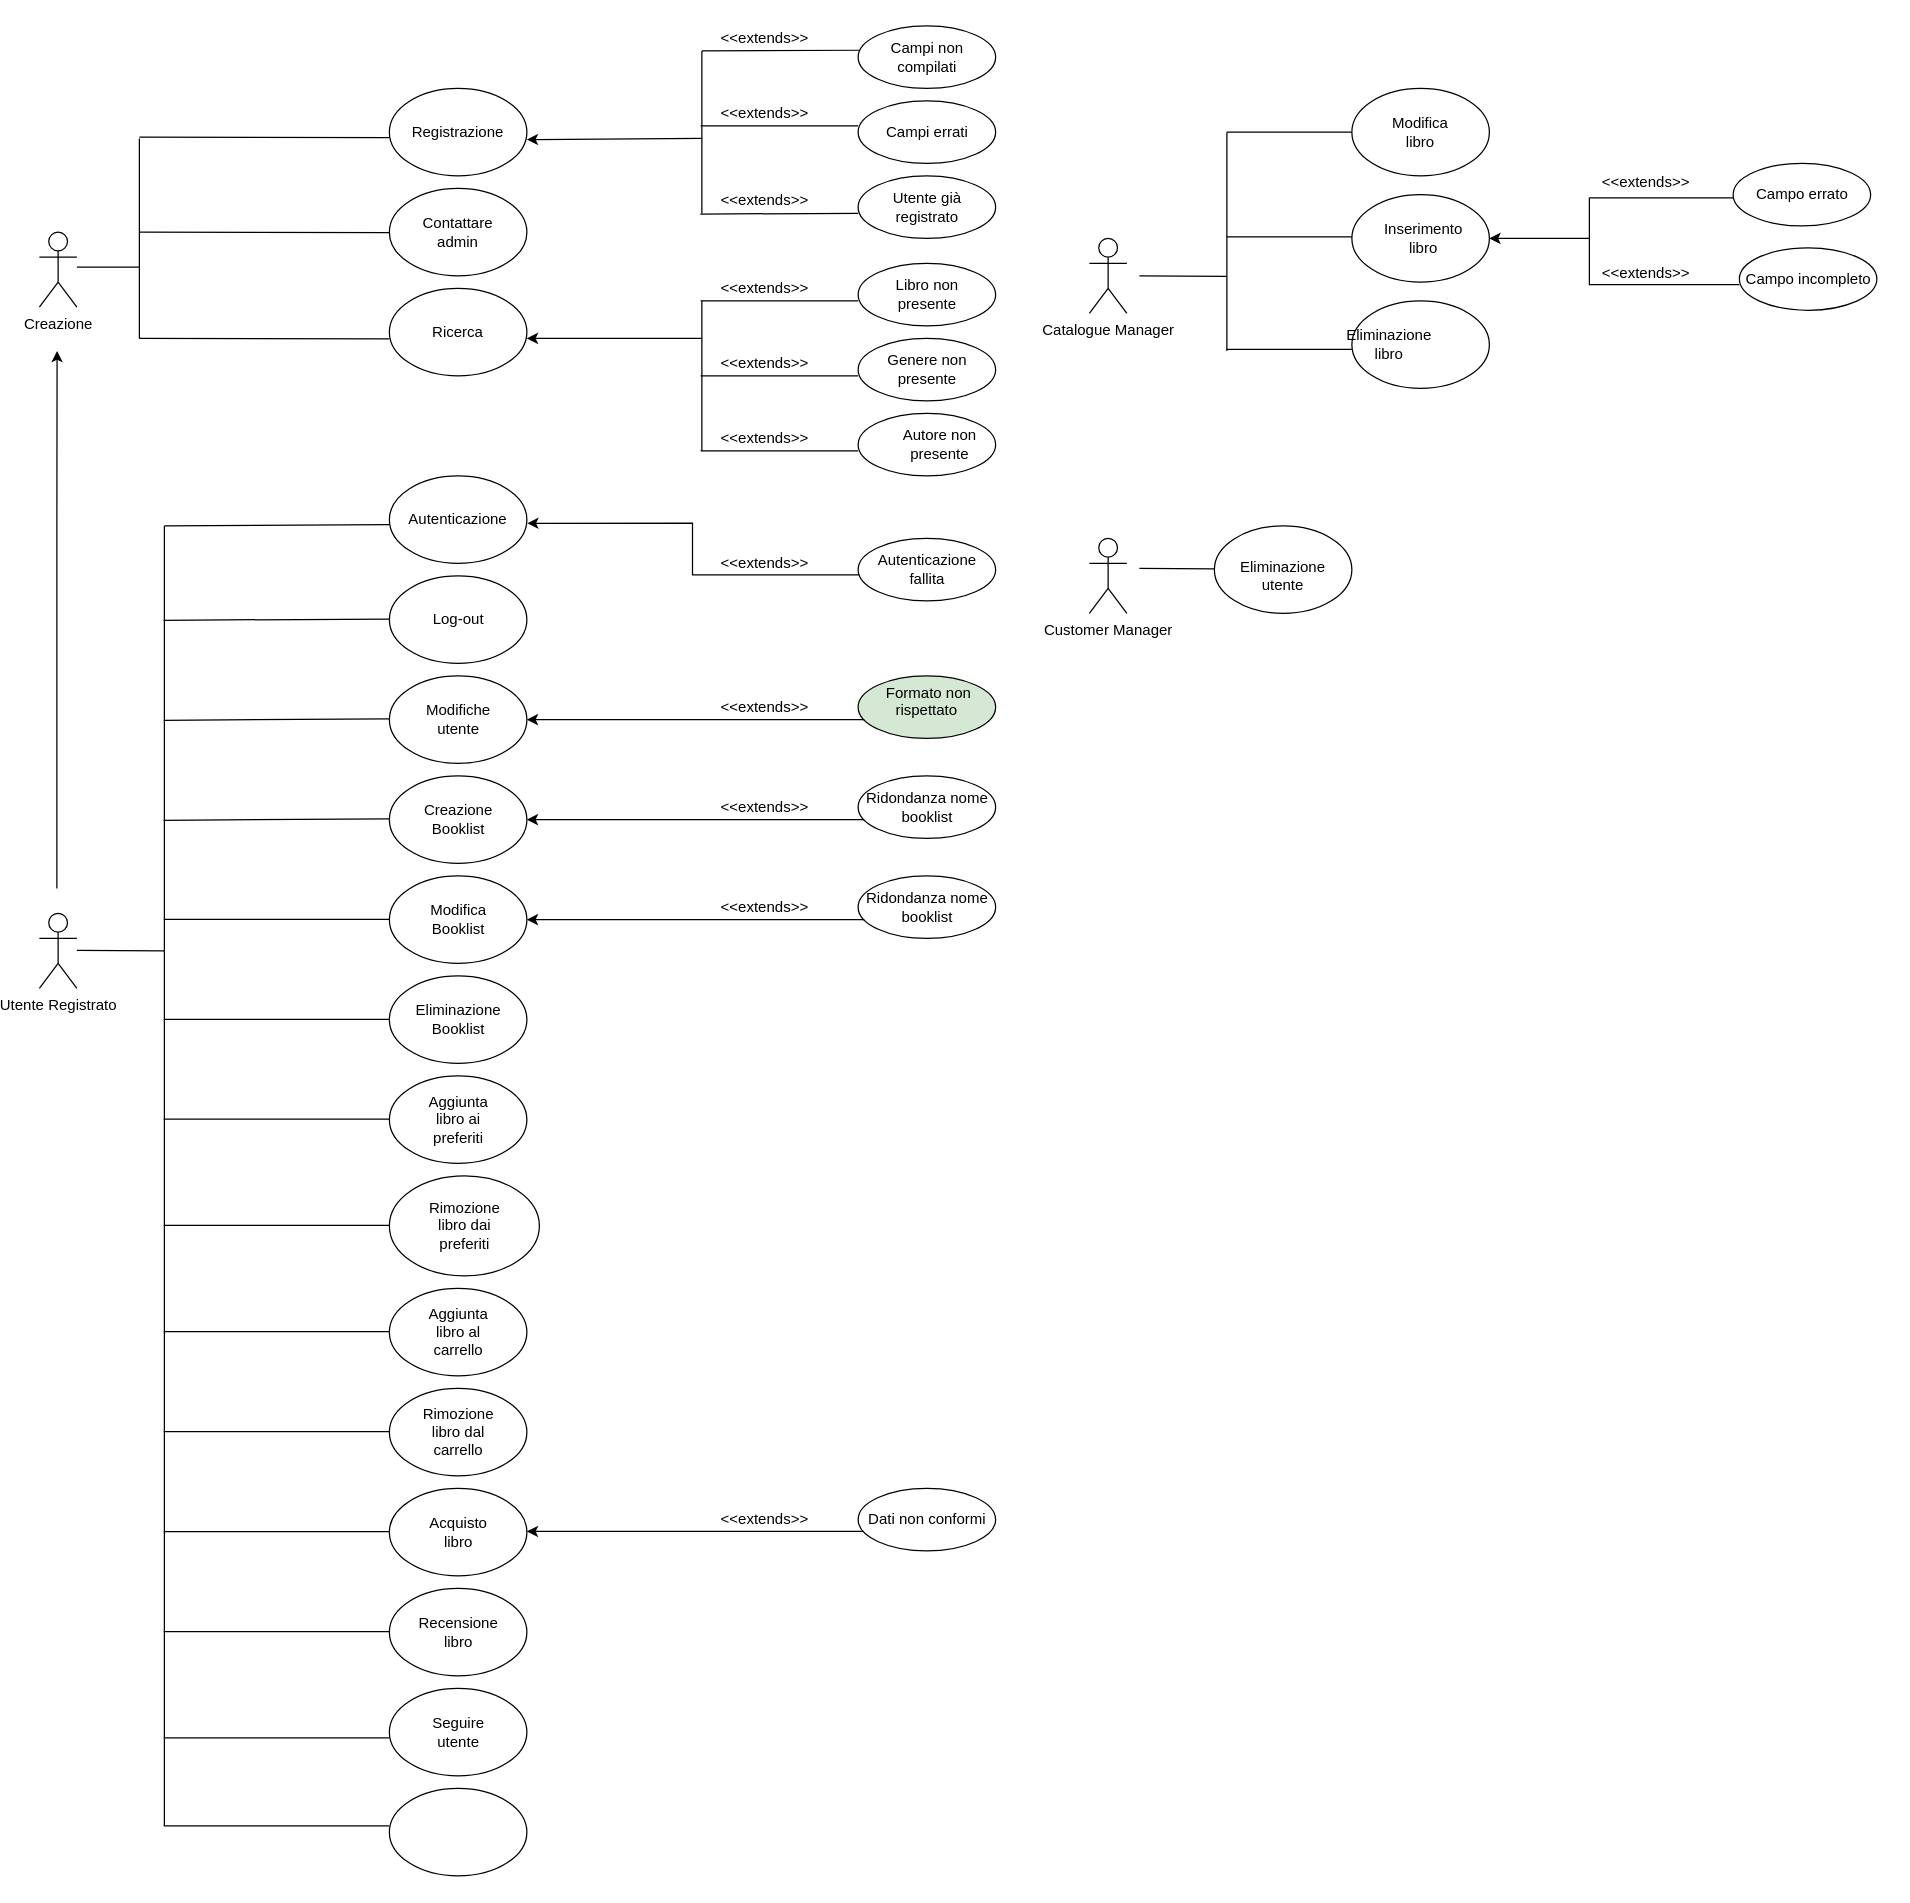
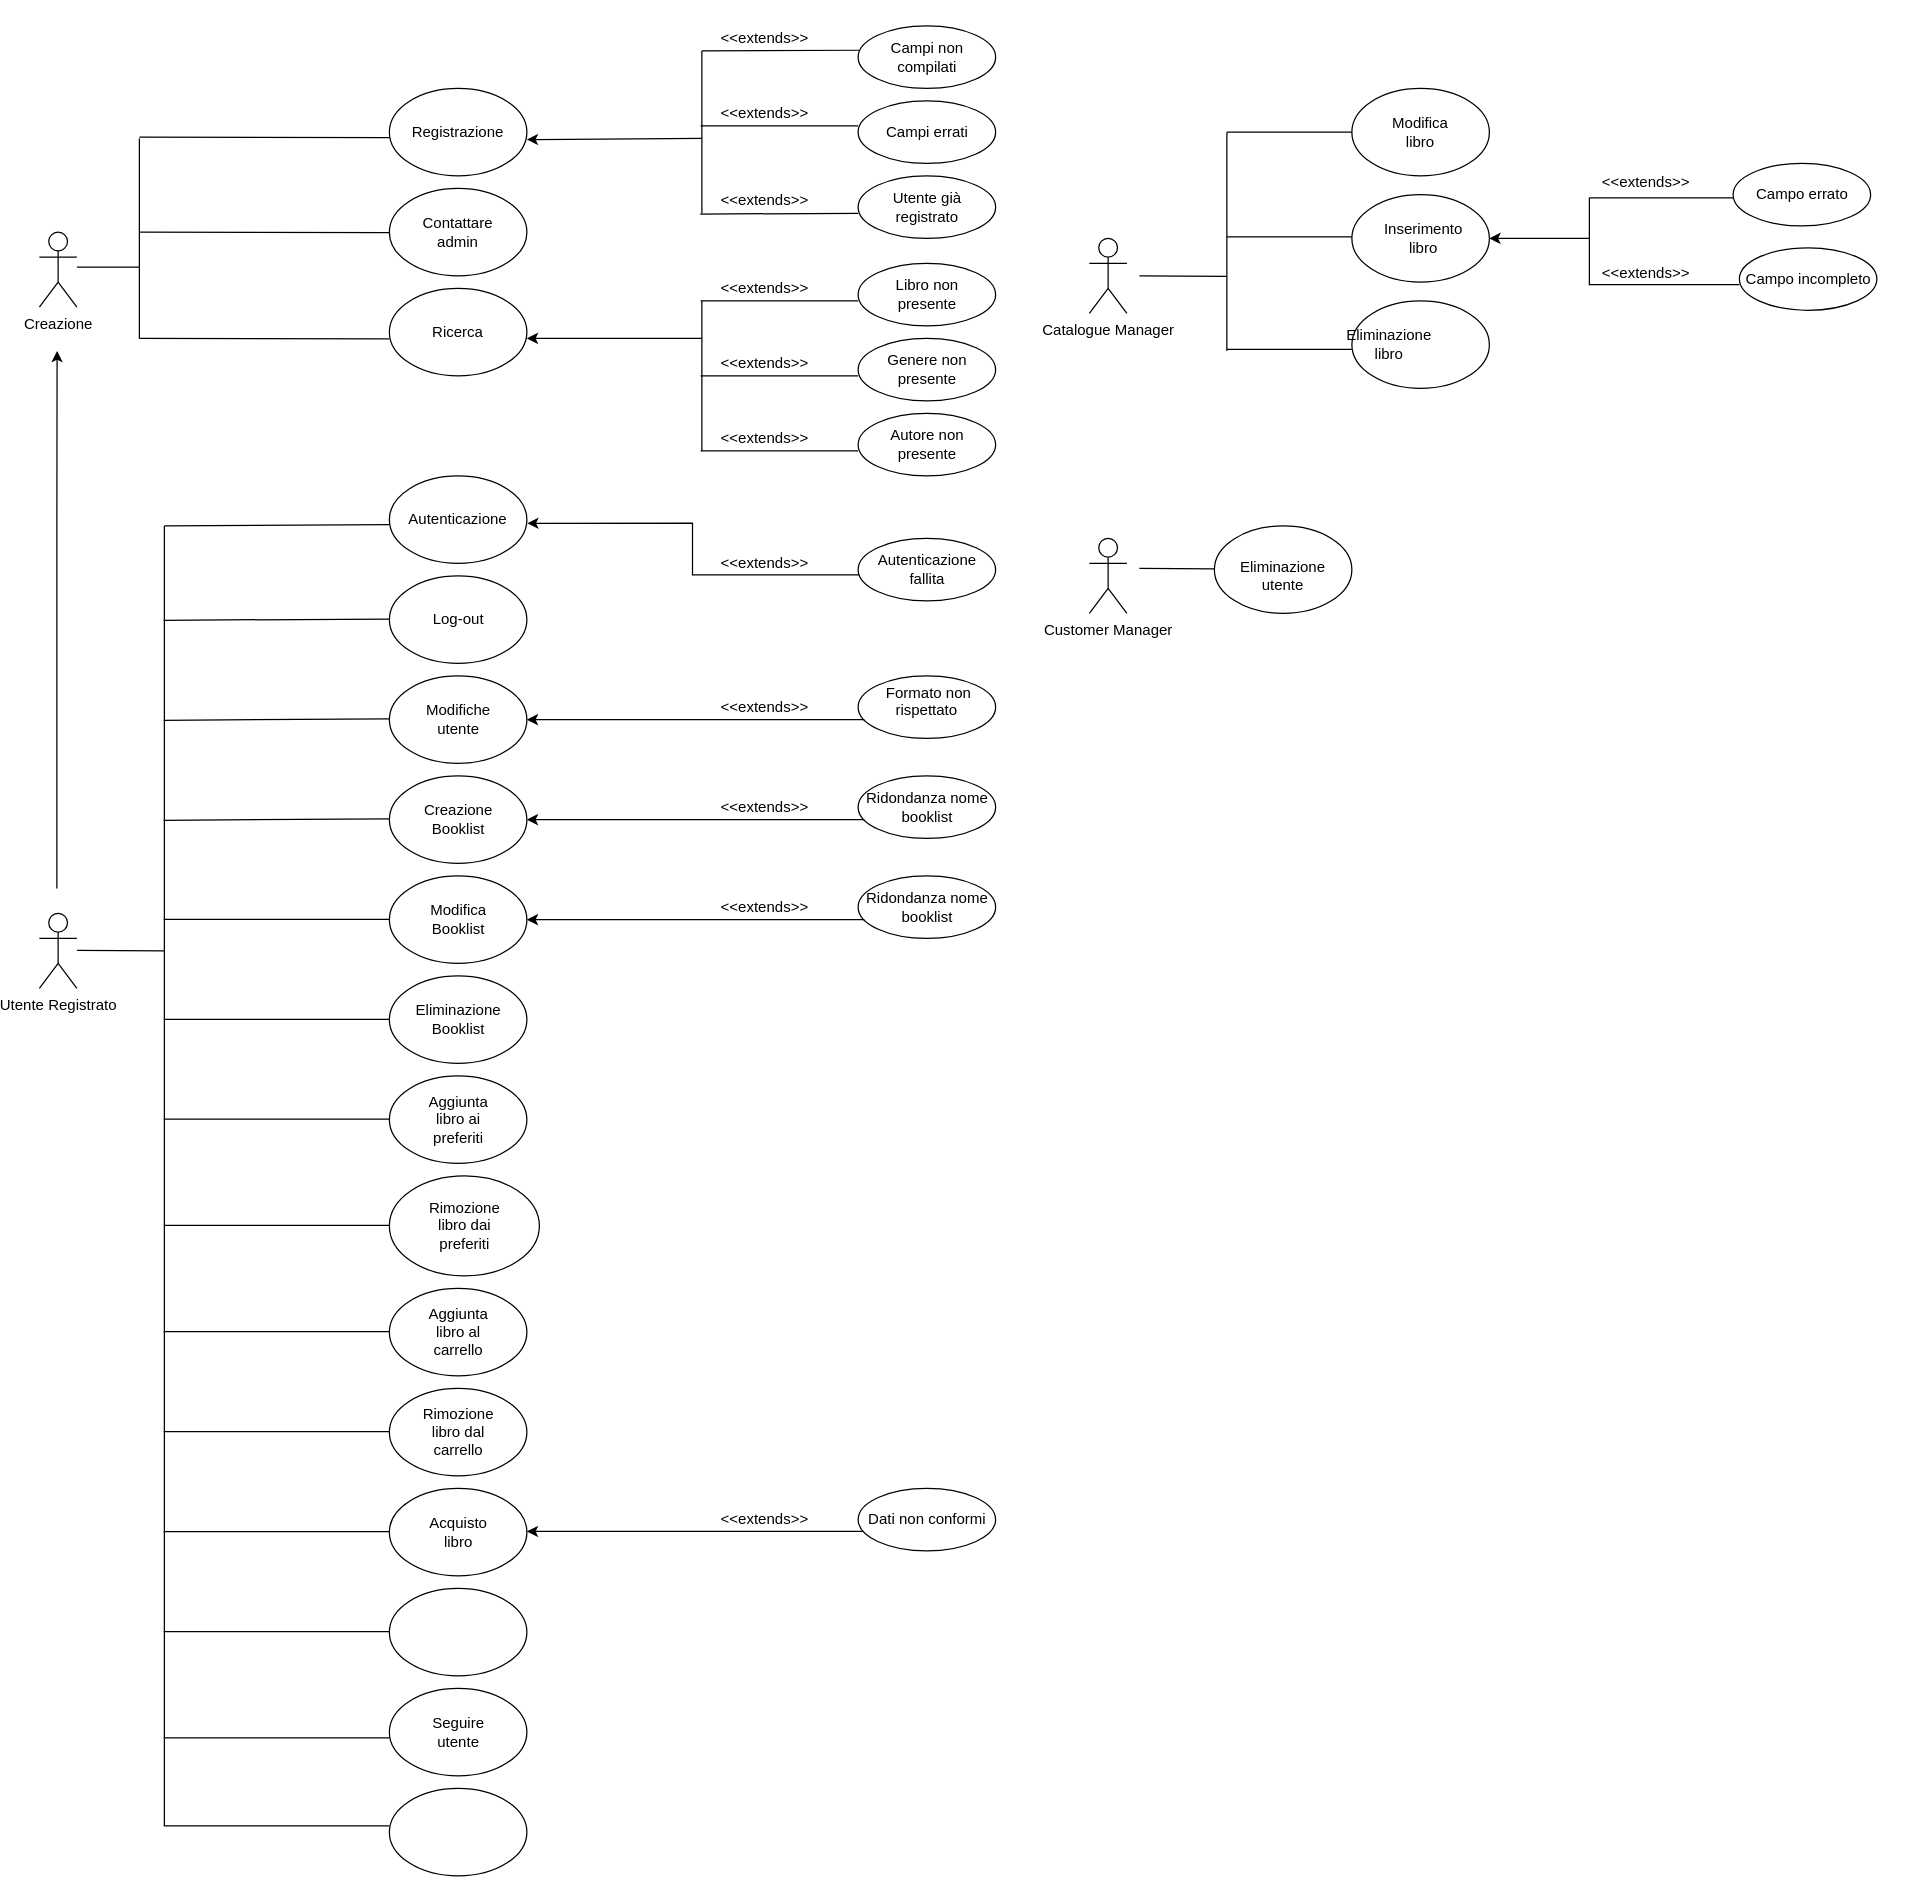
(939, 444) -> (927, 444)
(927, 707) -> (927, 707)
(458, 1632) -> none
